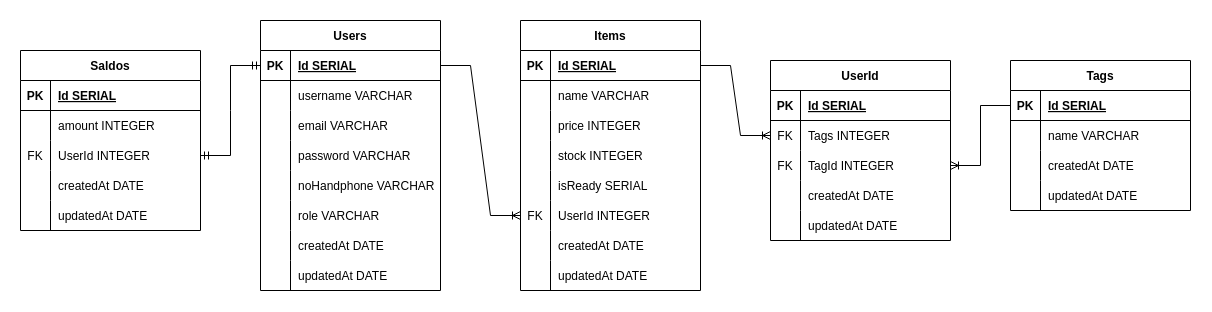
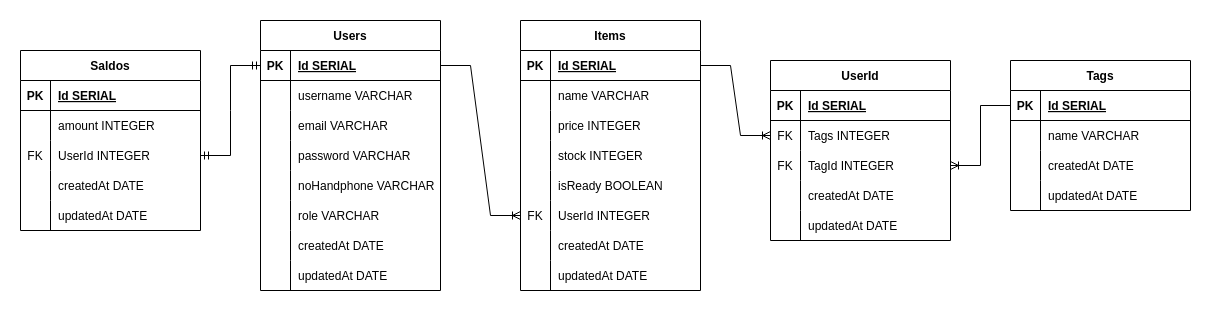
(602, 186) -> (605, 186)
